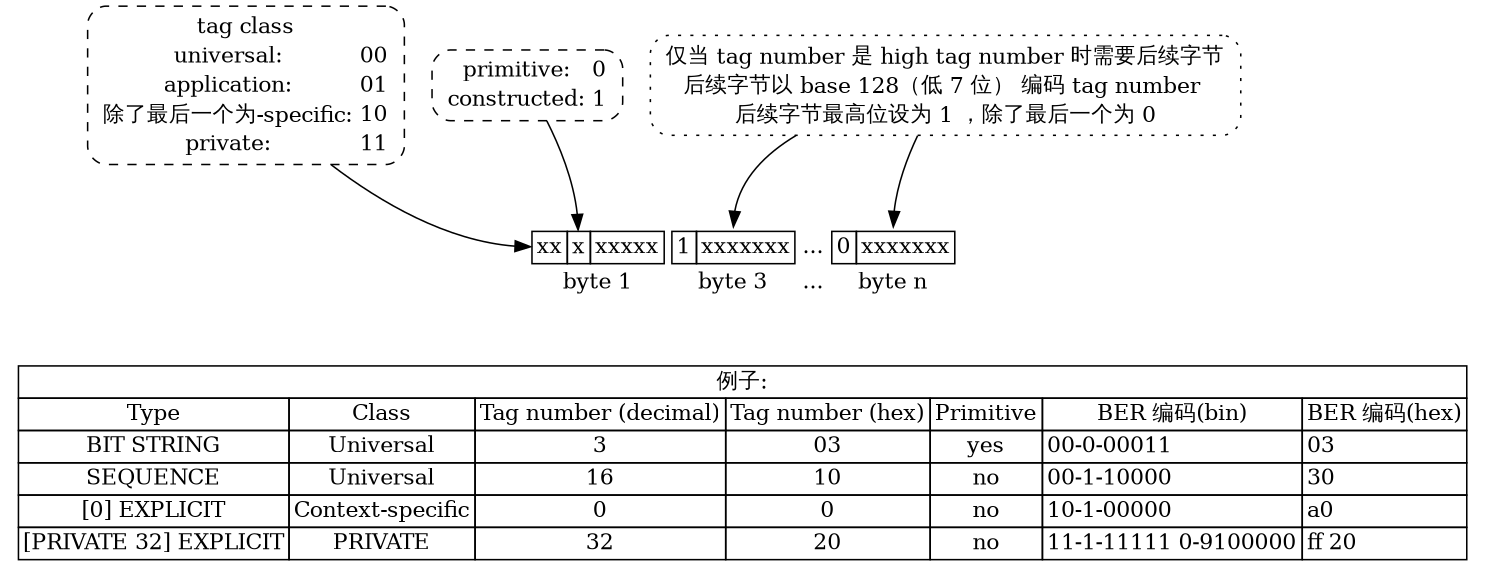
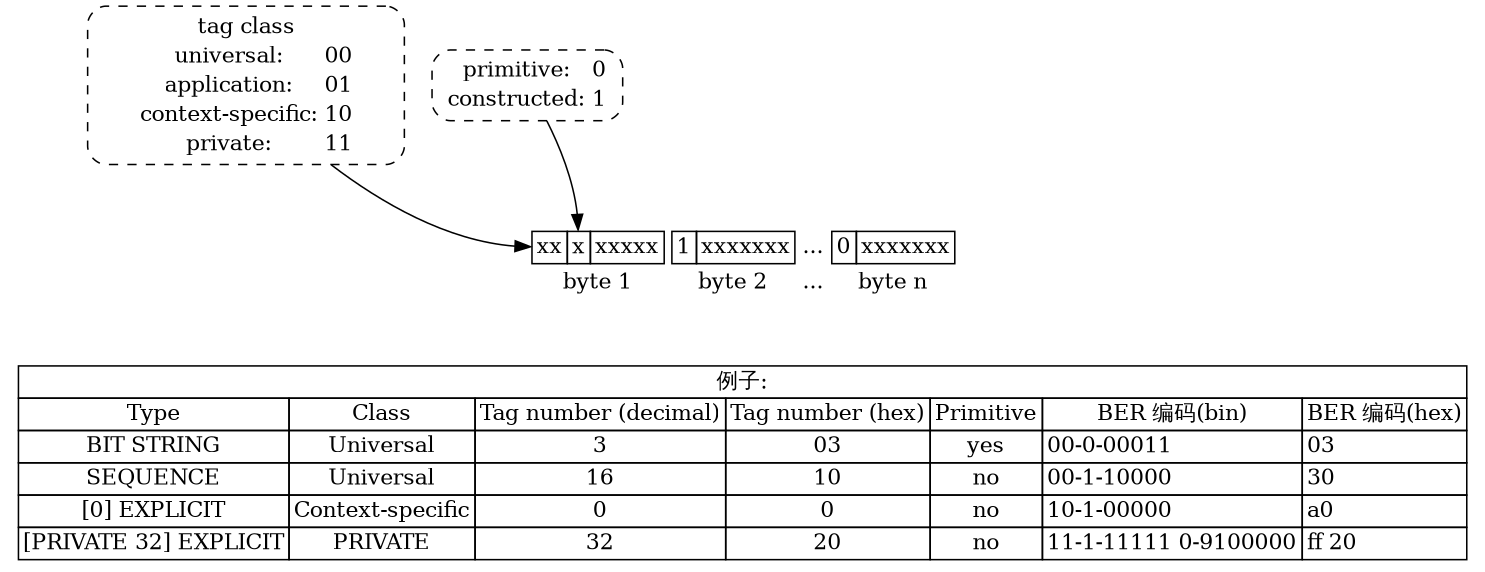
(946, 85) -> none
(228, 115) -> (229, 115)
(733, 282) -> (733, 282)
